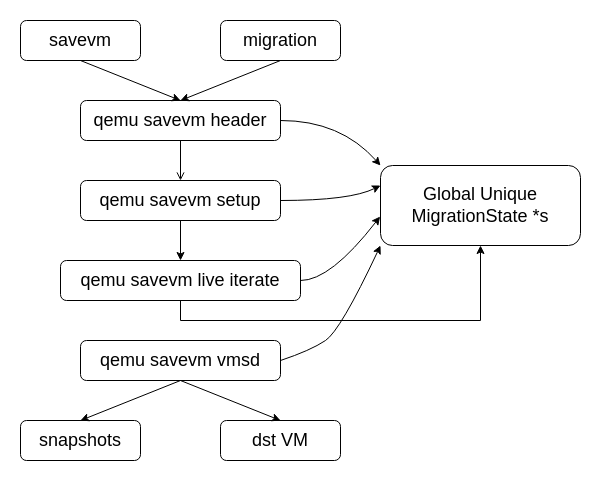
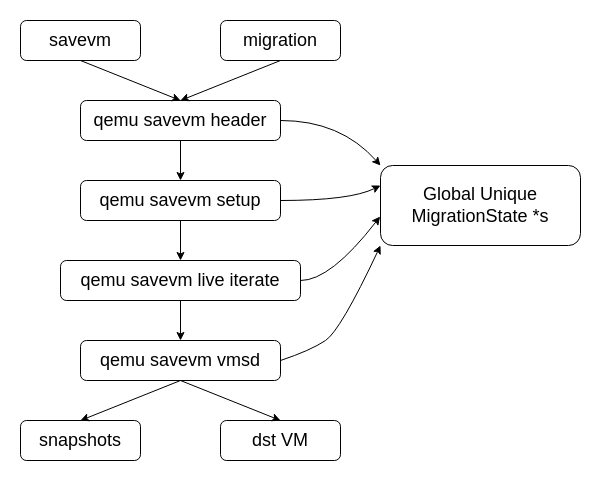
(181, 174) -> (181, 172)
(363, 321) -> (181, 326)
